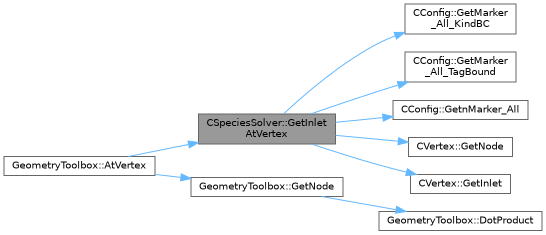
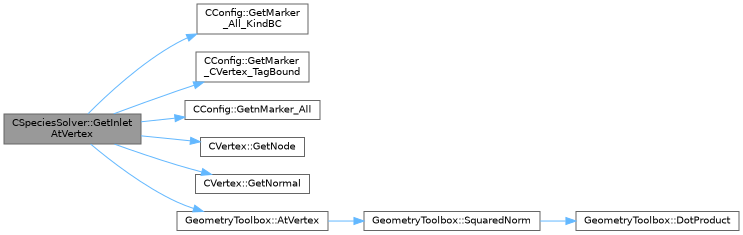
(460, 67) -> (252, 67)
(158, 150) -> (139, 181)
(460, 184) -> (252, 184)
(267, 187) -> (452, 221)
